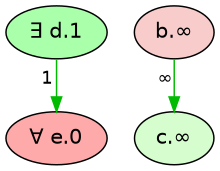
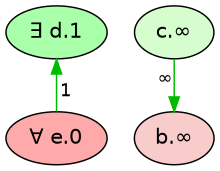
(57, 78) -> (57, 93)
(174, 78) -> (174, 78)
